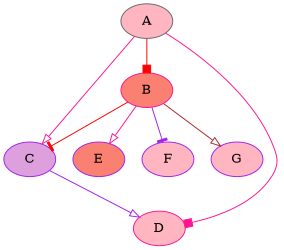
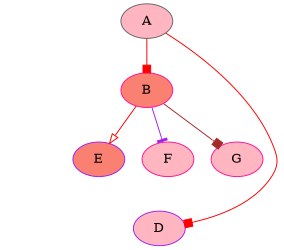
(126, 121) -> (126, 121)
(188, 122) -> (188, 122)
(266, 131) -> (266, 131)
(30, 159) -> none
(168, 159) -> (168, 159)
(237, 159) -> (237, 159)
(159, 228) -> (159, 228)
